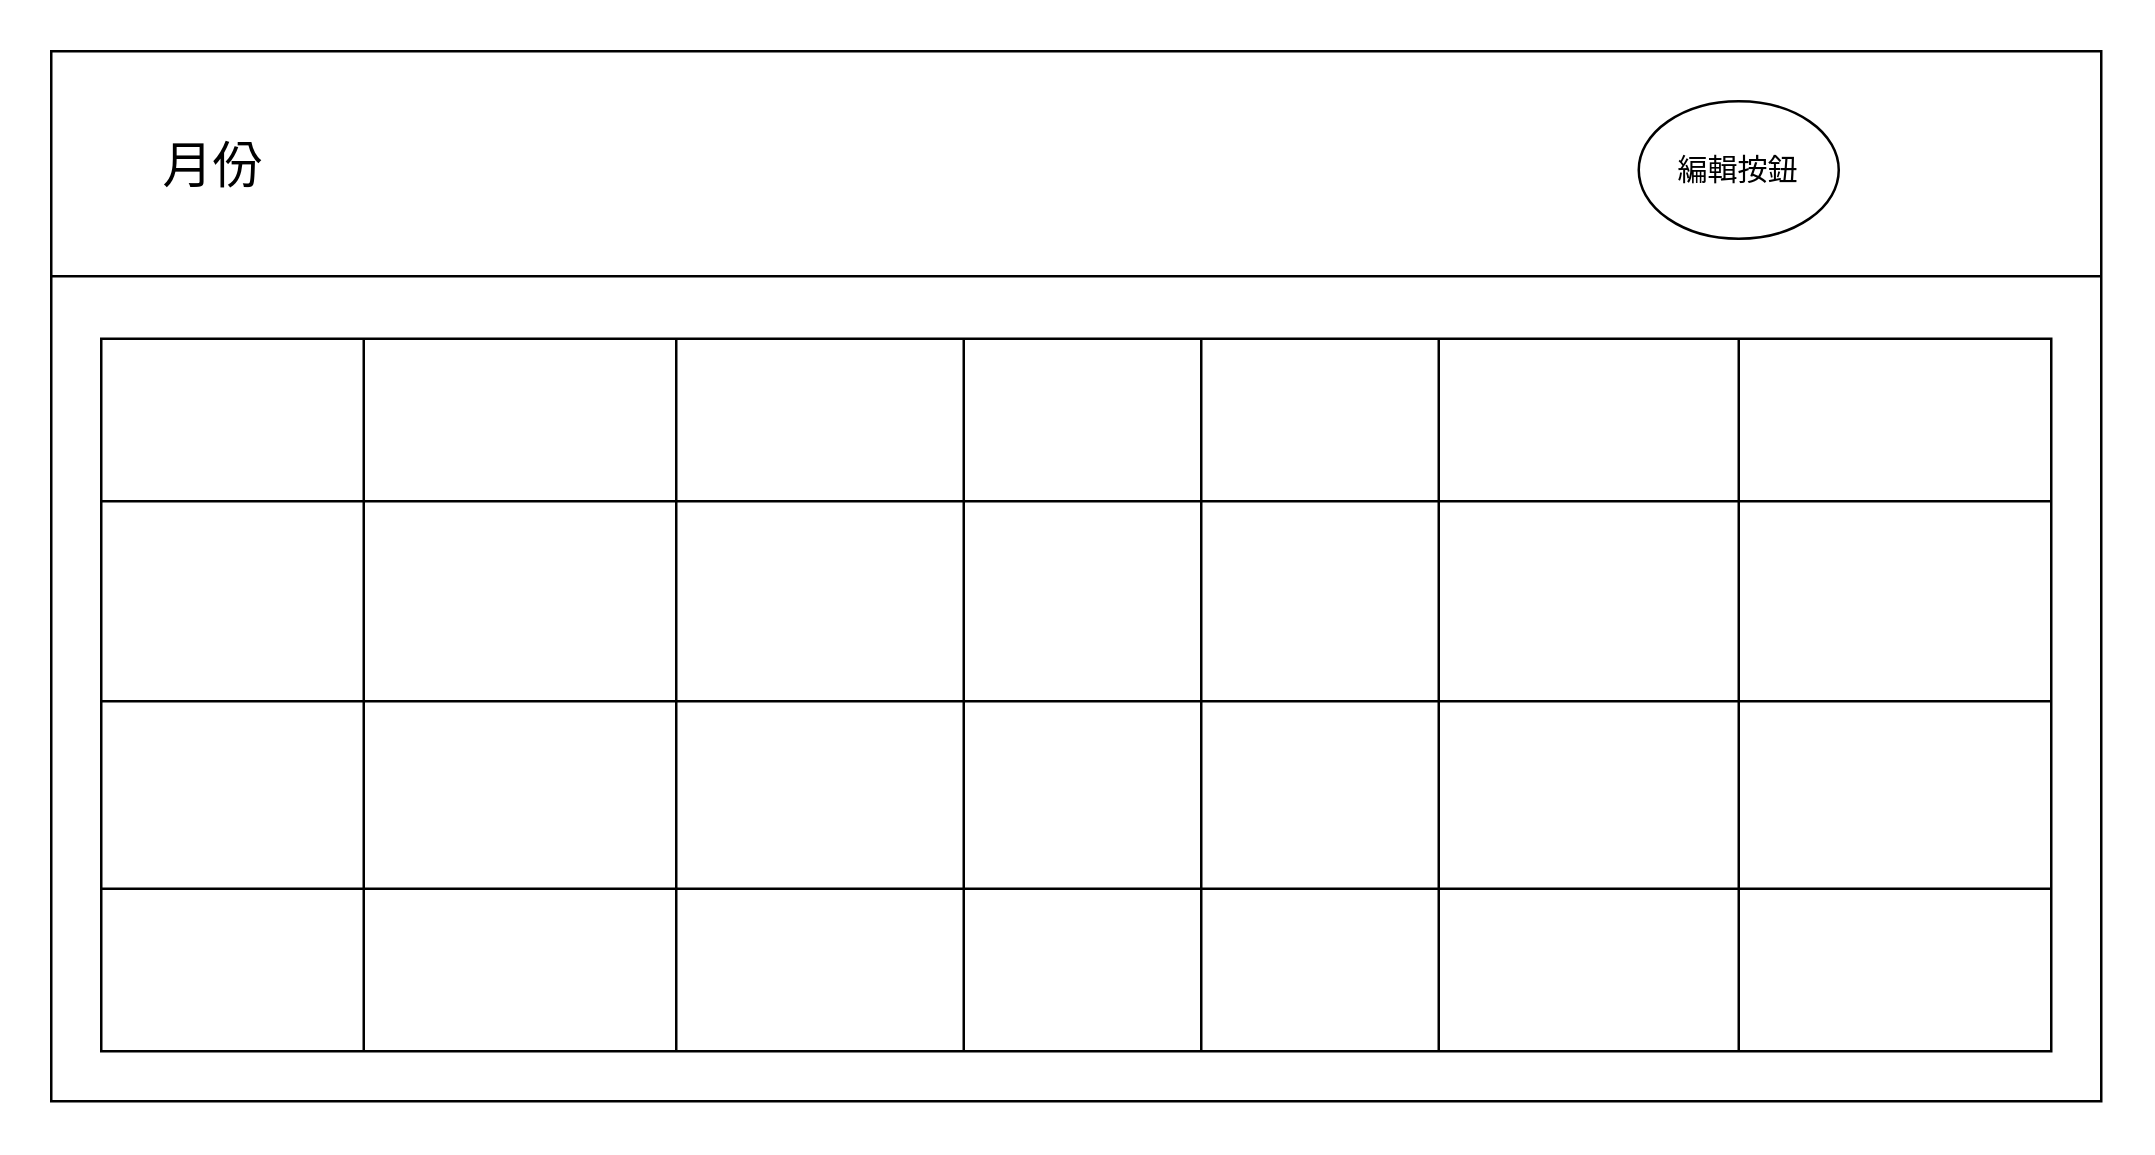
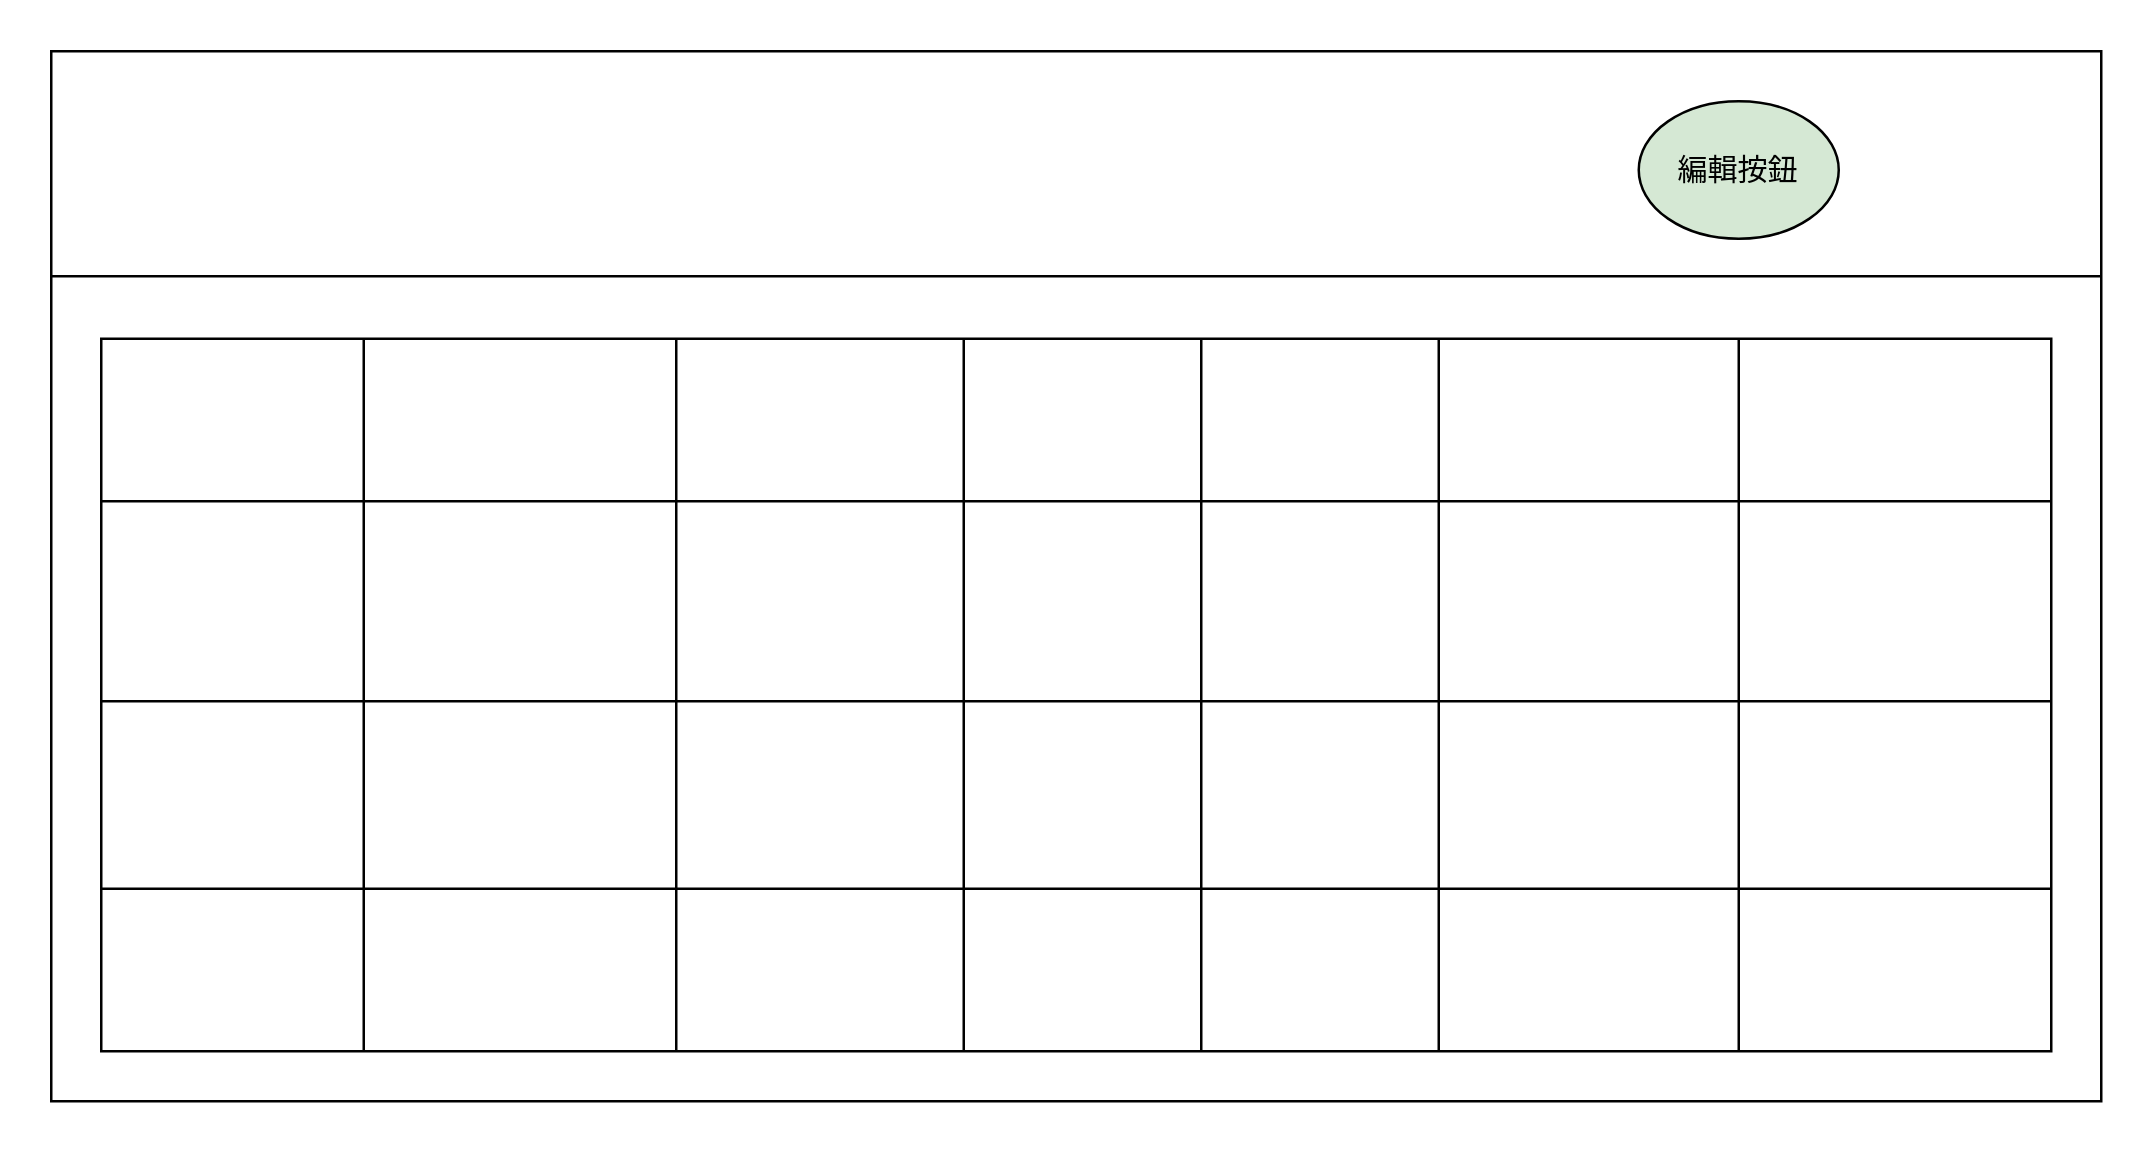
(214, 164) -> none
(1739, 170) -> (1739, 170)
